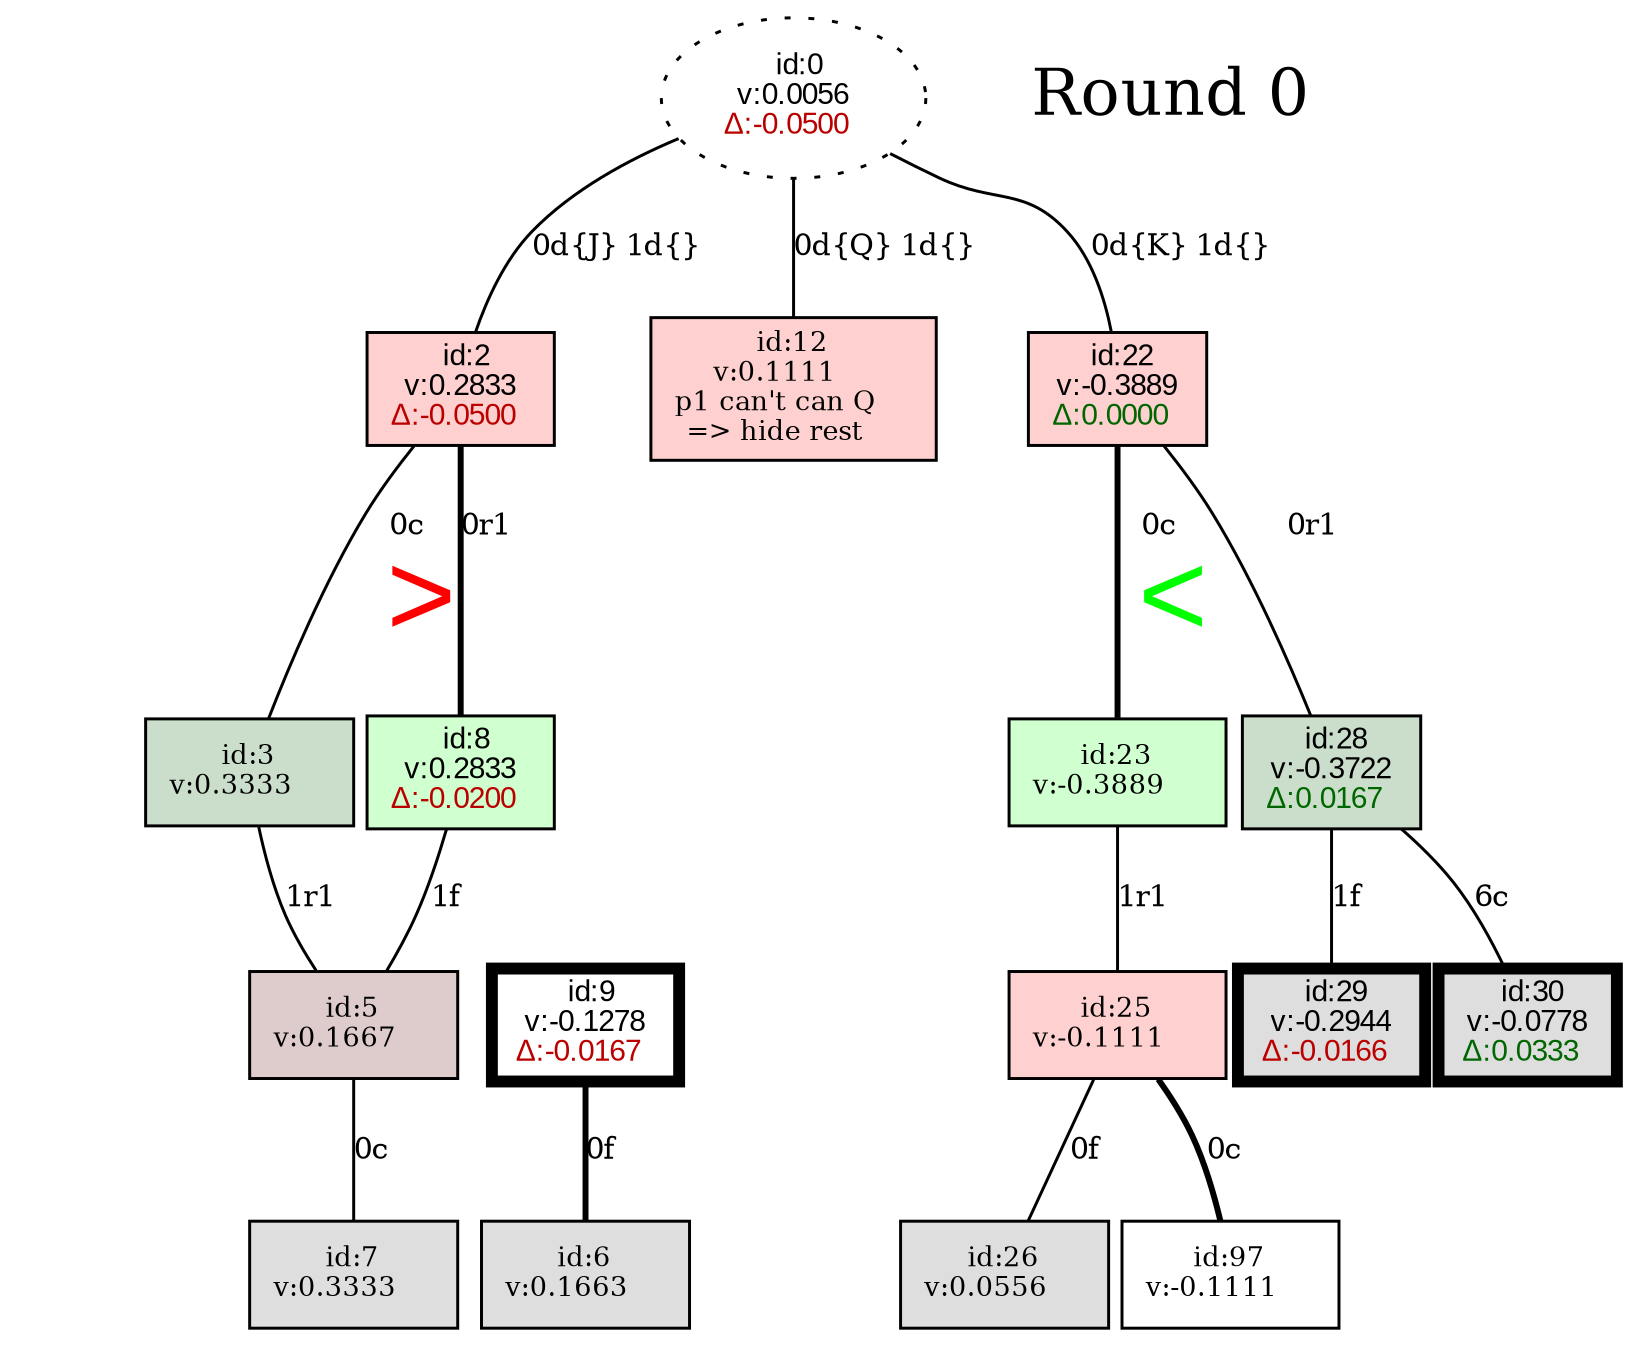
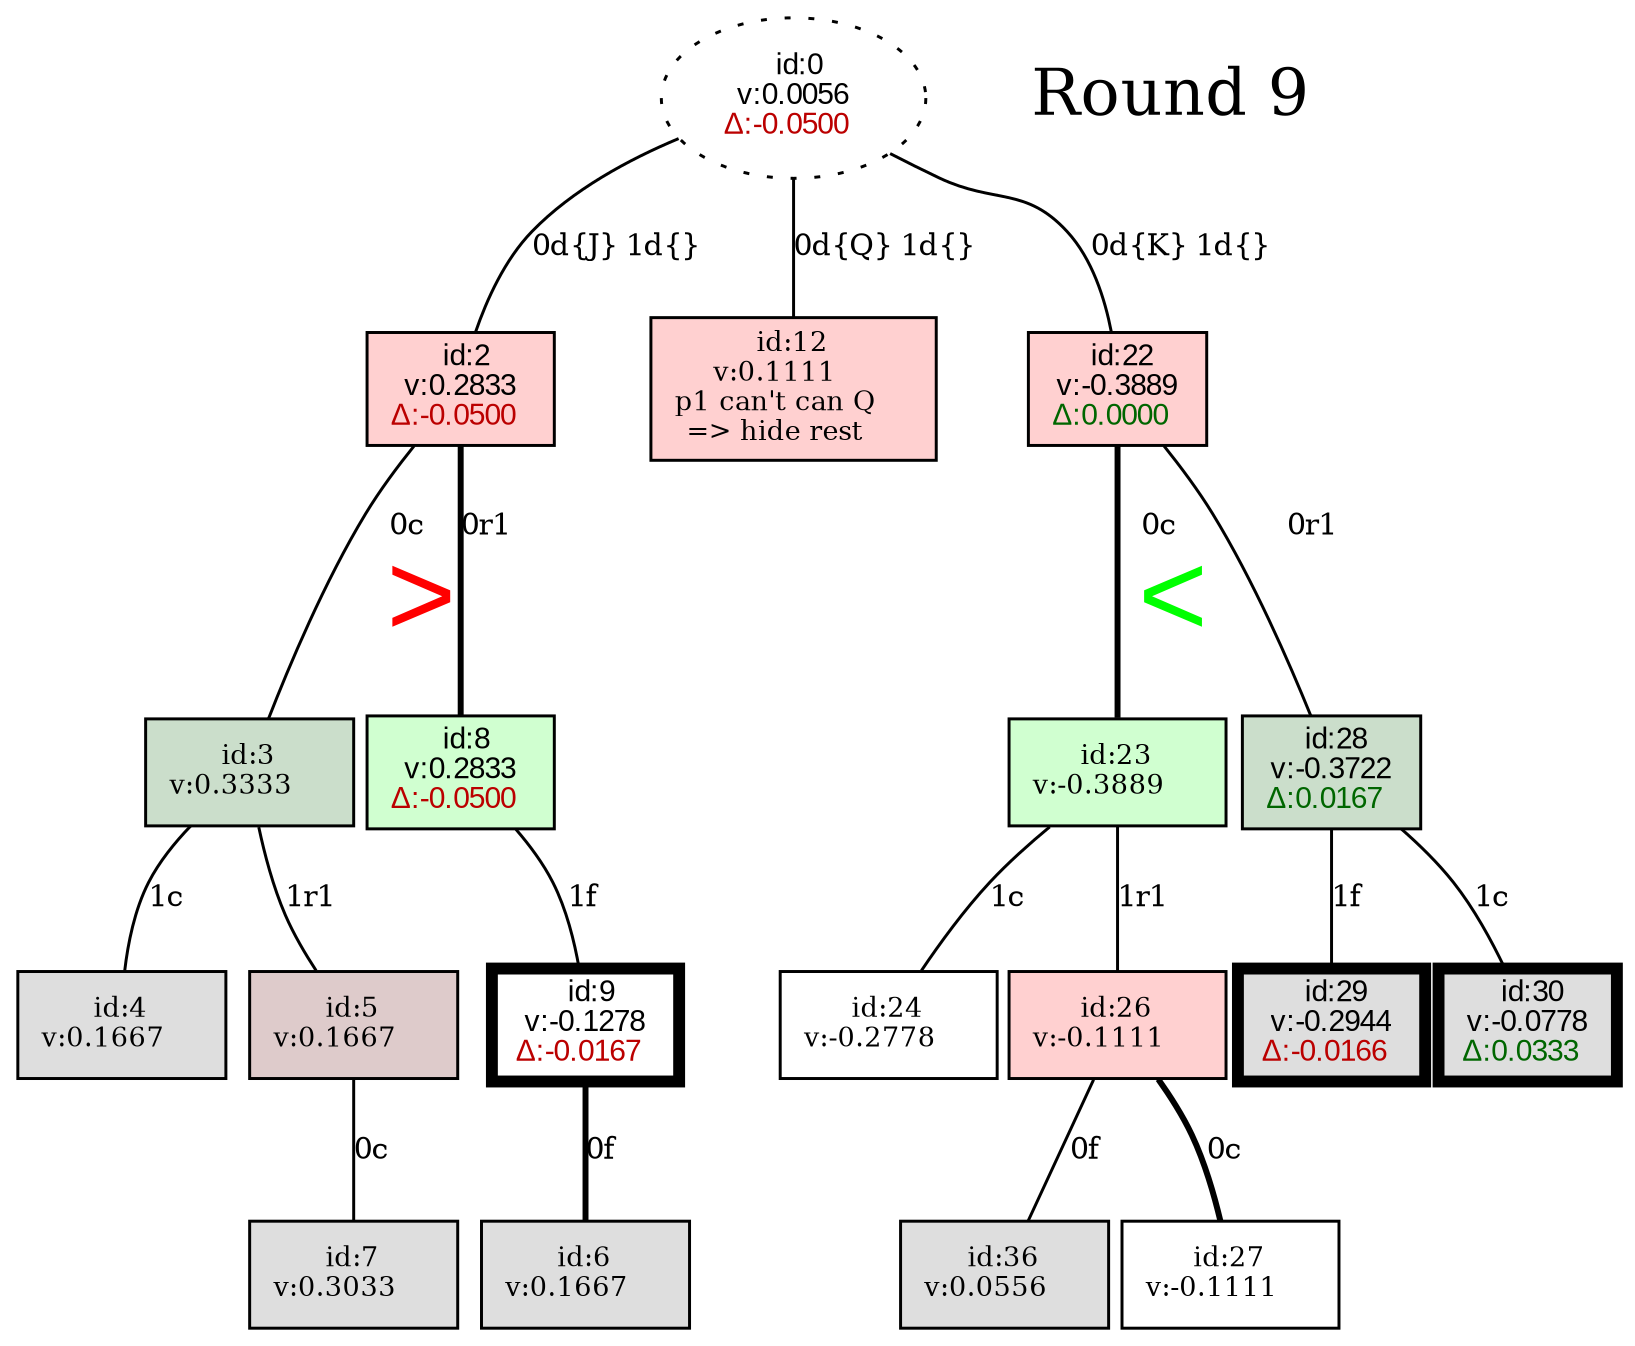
(1171, 98) -> (1171, 98)
(455, 799) -> (455, 799)
(1537, 899) -> (1537, 899)
(421, 902) -> (558, 894)
none -> (122, 1025)
none -> (889, 1025)
(1118, 1025) -> (1118, 1025)
(354, 1275) -> (354, 1275)
(586, 1275) -> (586, 1275)
(1005, 1275) -> (1005, 1275)
(1230, 1275) -> (1230, 1275)
